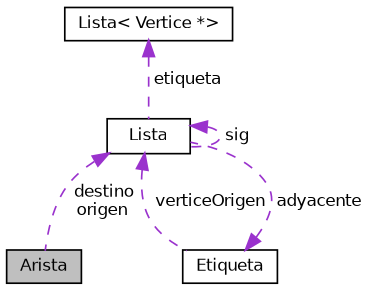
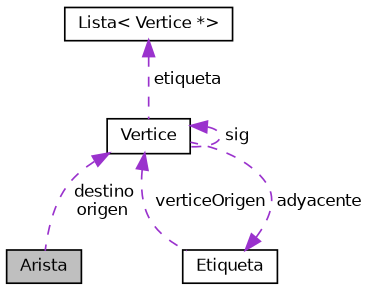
(149, 136) -> (149, 136)
